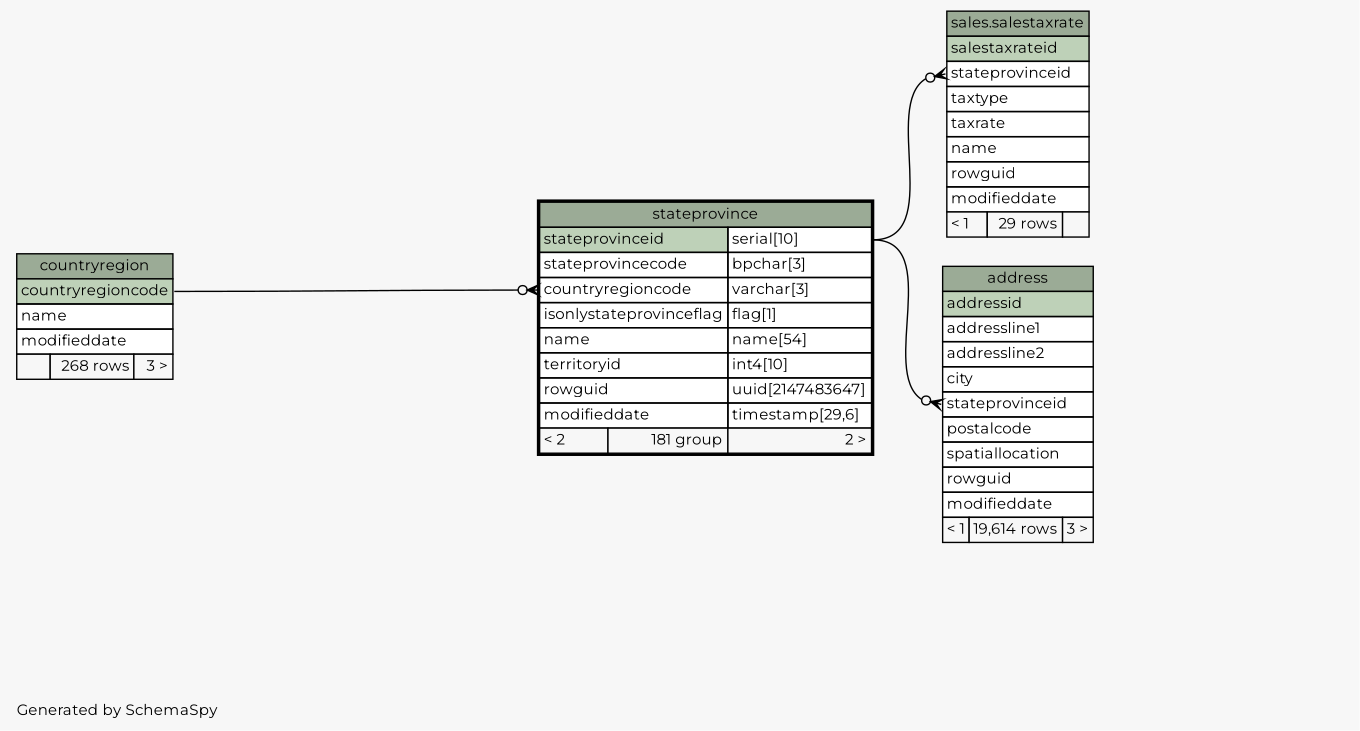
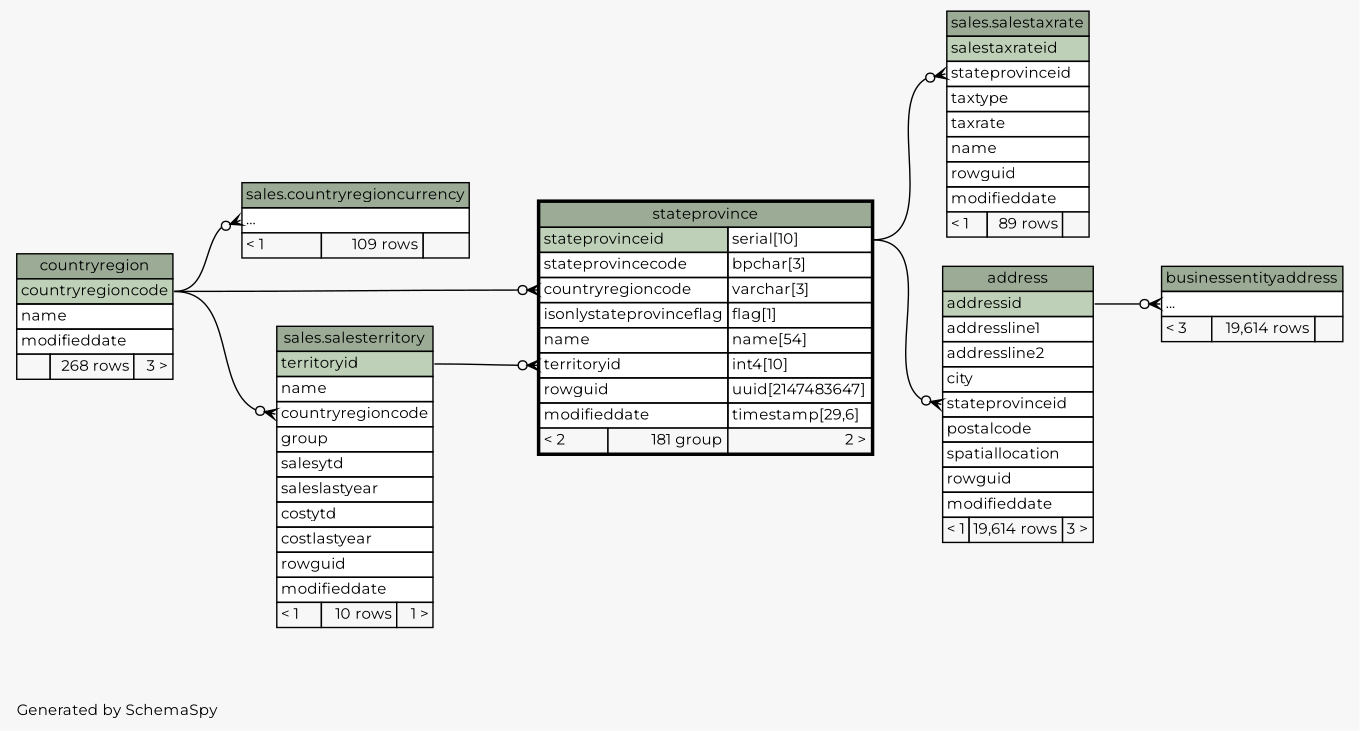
none -> (355, 220)
(1028, 224) -> (1028, 224)
none -> (1252, 304)
none -> (355, 477)
